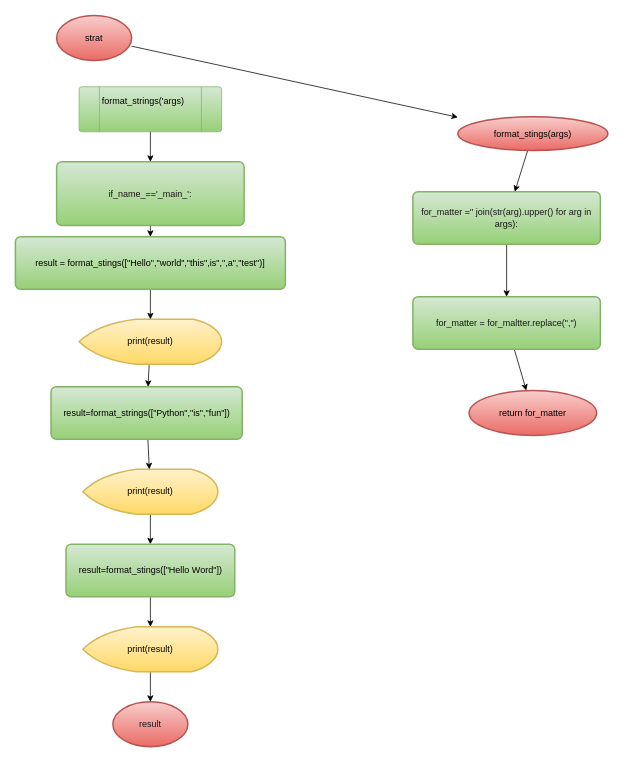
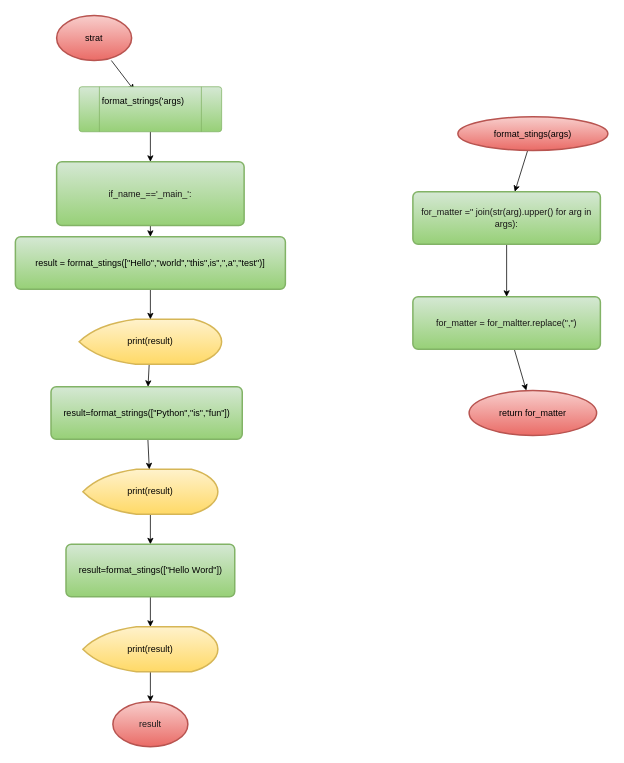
(292, 81) -> (121, 73)
